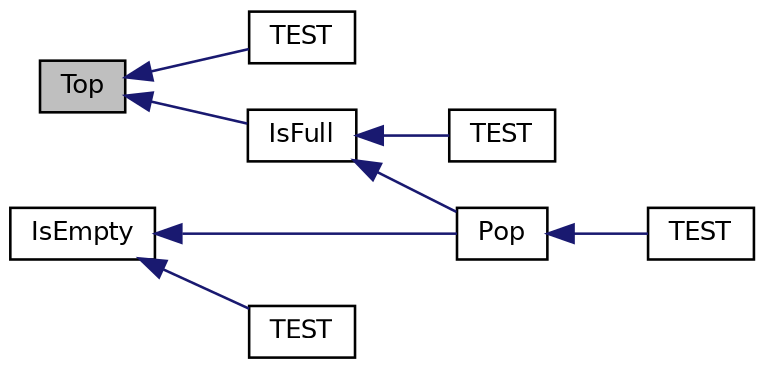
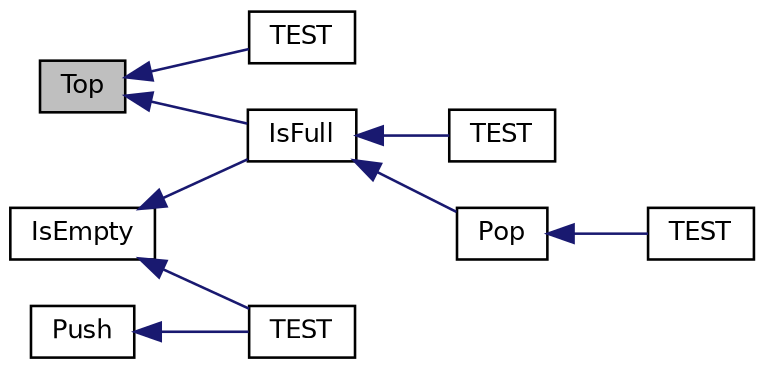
(320, 234) -> (205, 179)
none -> (83, 332)
